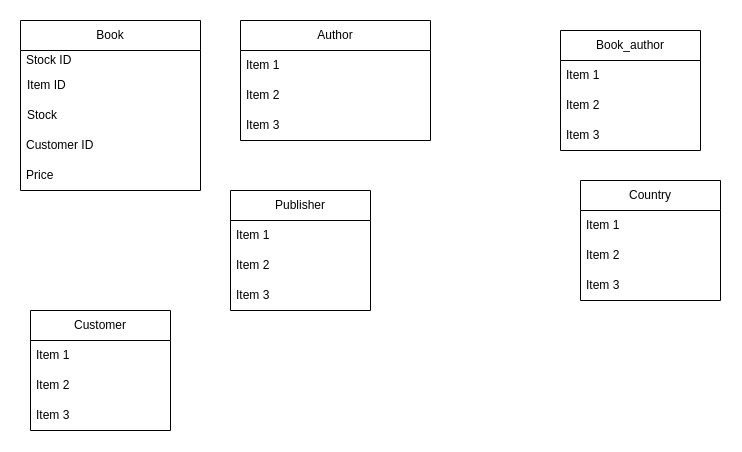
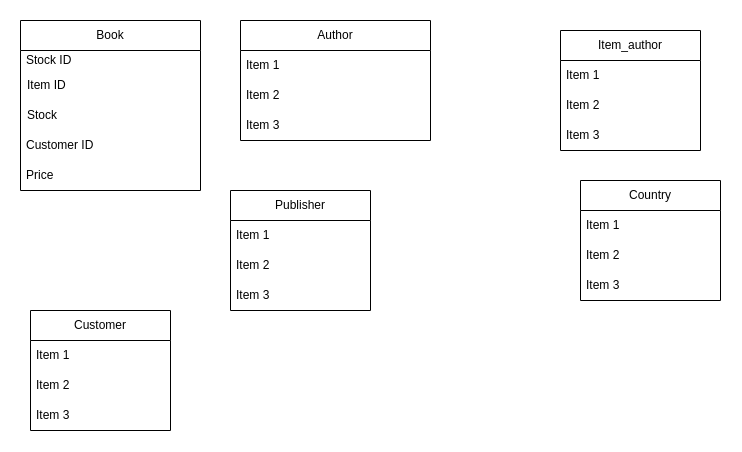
(631, 46) -> (631, 46)
